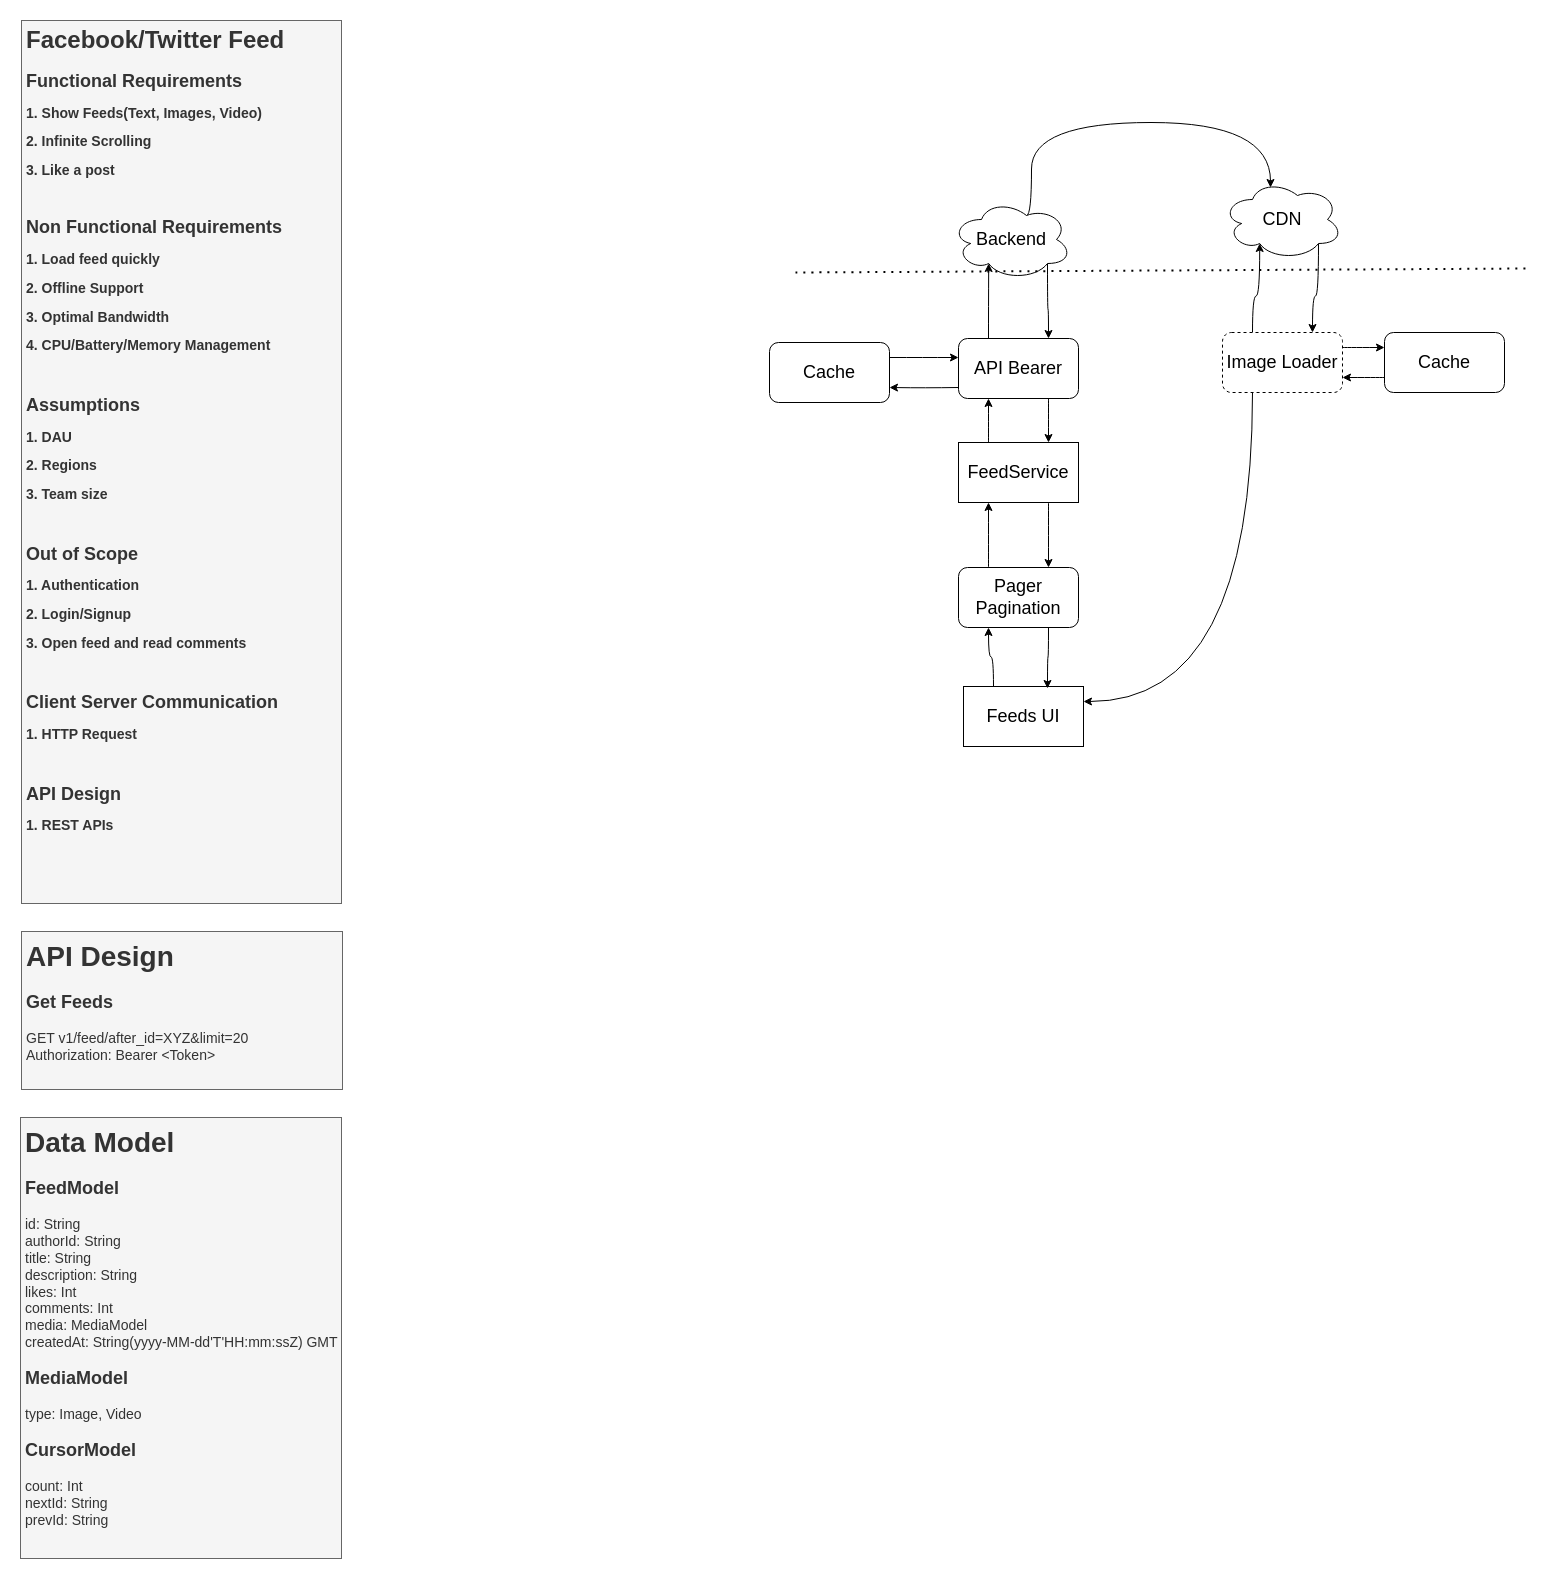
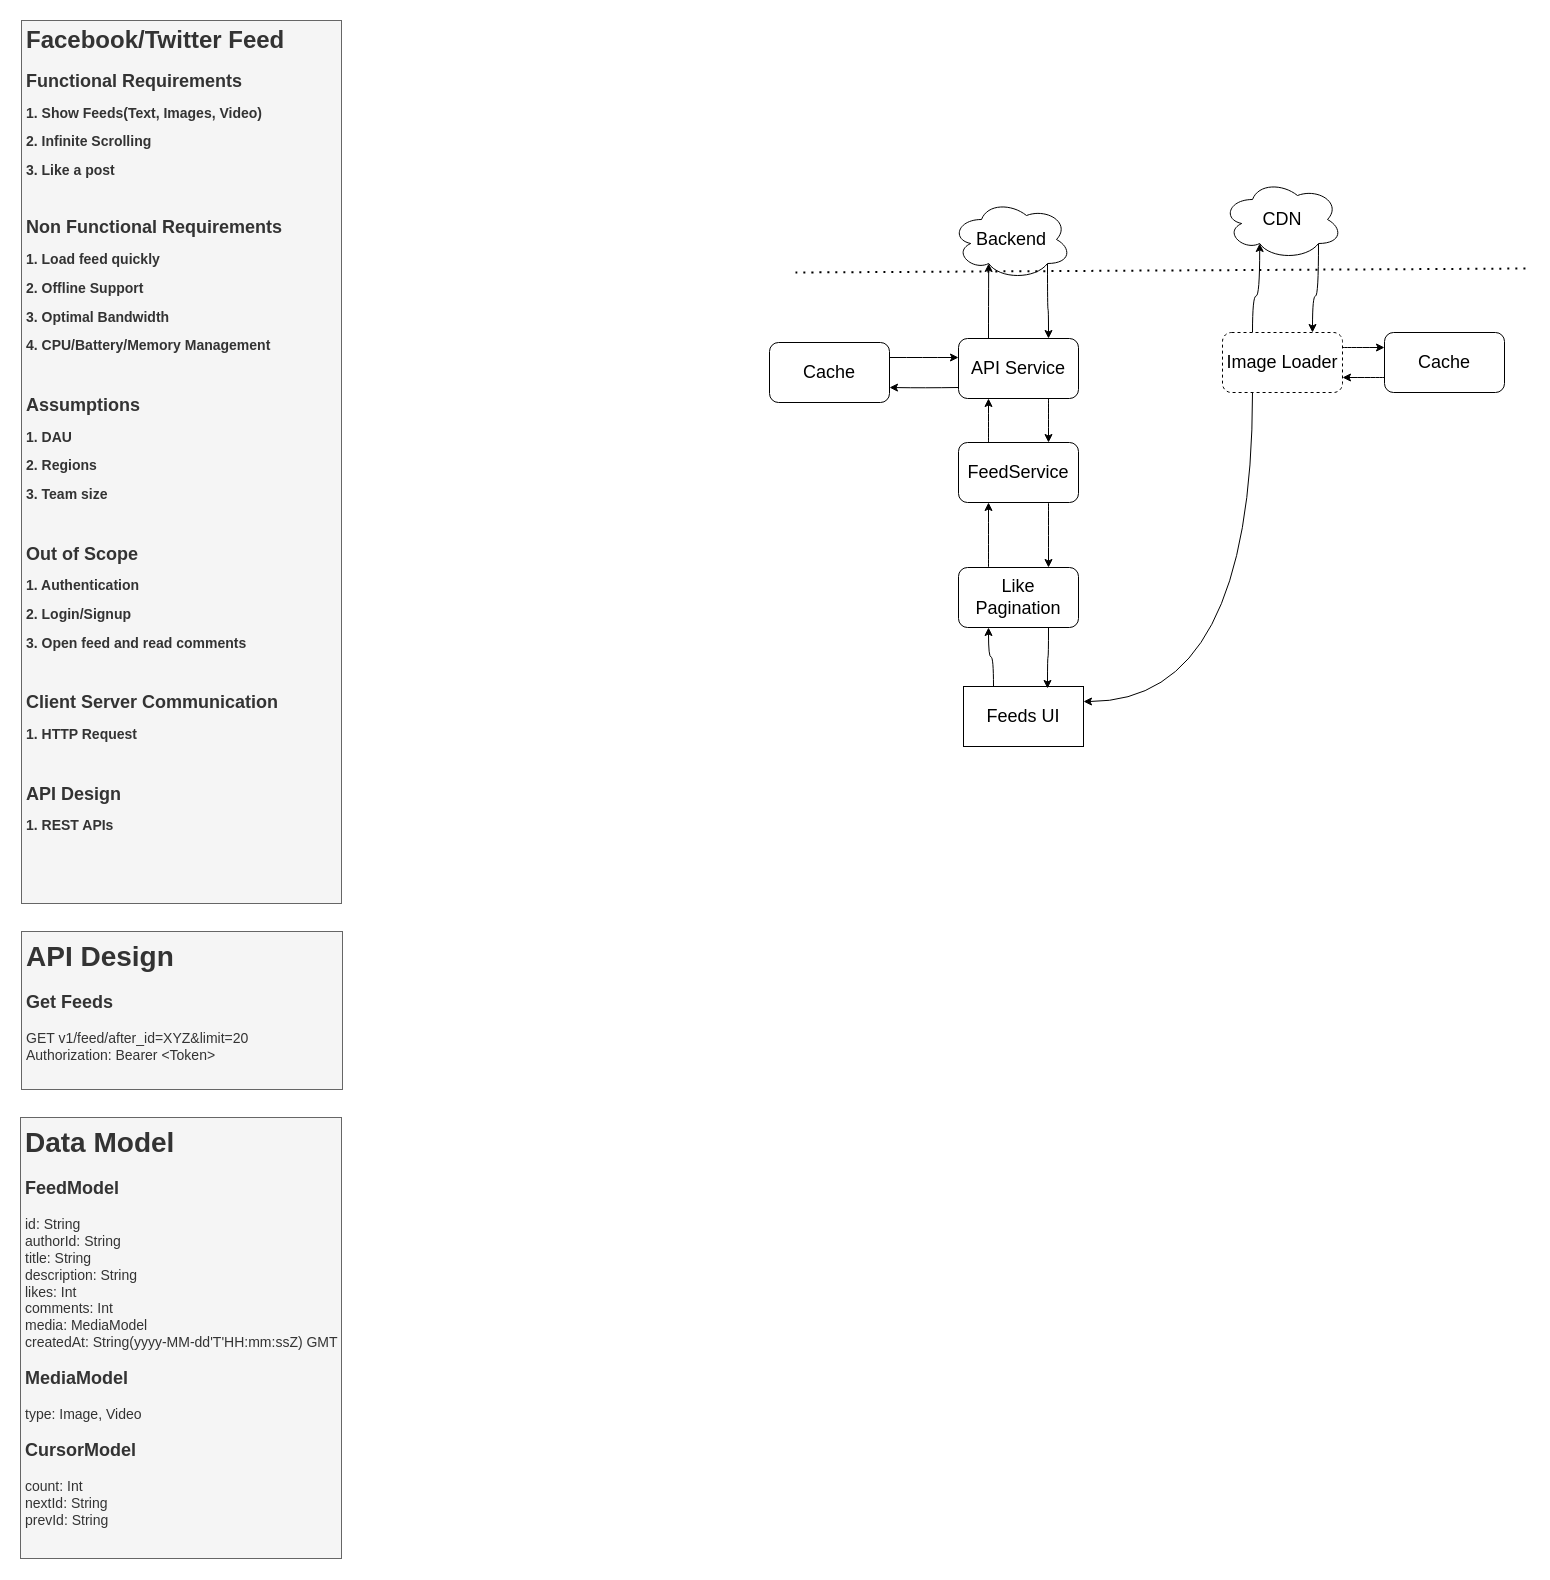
(1134, 123) -> none
(1019, 369) -> (1019, 369)
(1019, 473) -> (1019, 473)
(1019, 598) -> (1019, 598)
